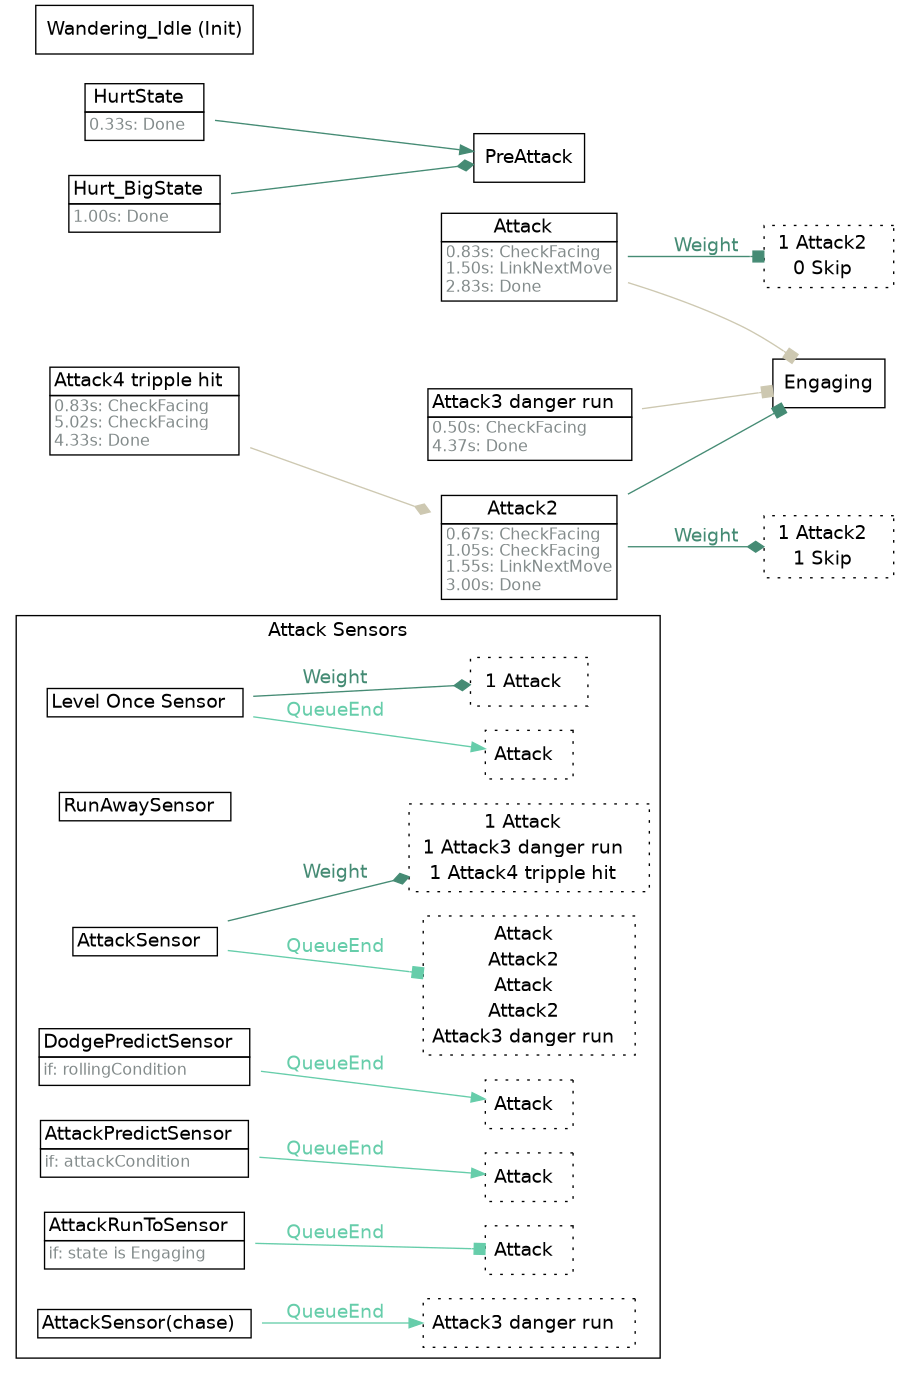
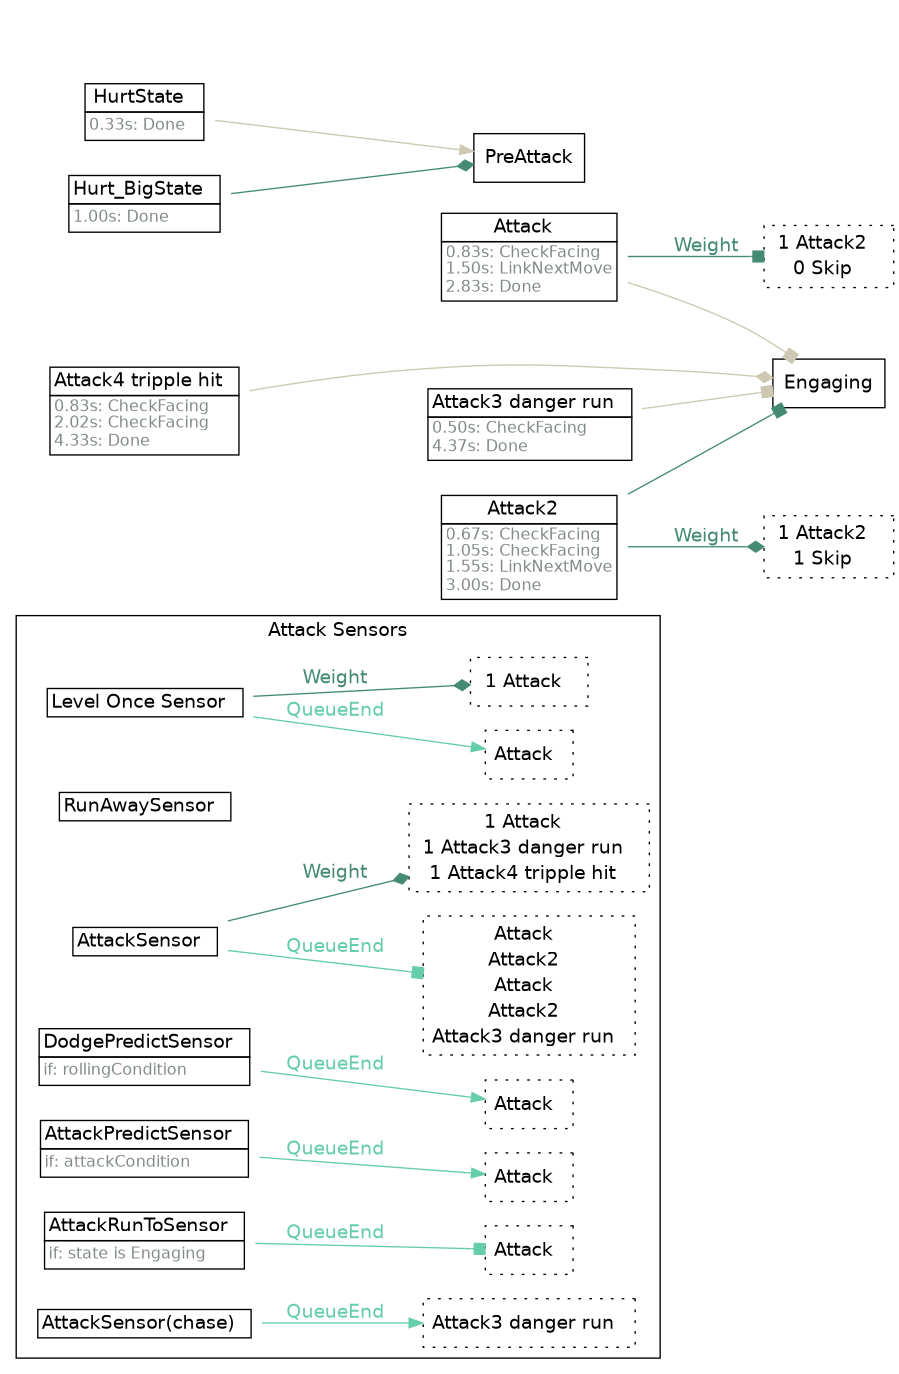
(144, 30) -> none
(337, 135) -> (337, 135)
(132, 423) -> (132, 423)
(332, 477) -> (502, 365)
